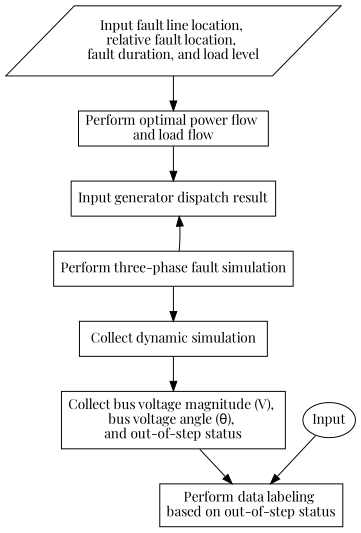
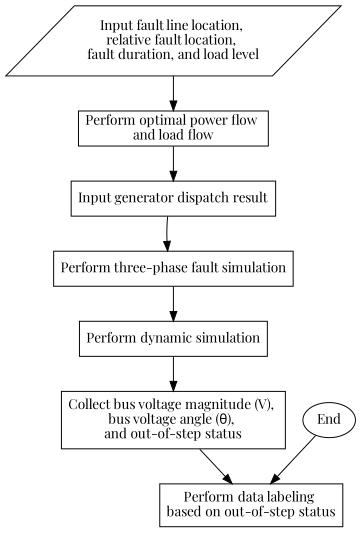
(180, 239) -> (167, 229)
(173, 339) -> (173, 339)
(329, 420) -> (329, 420)
